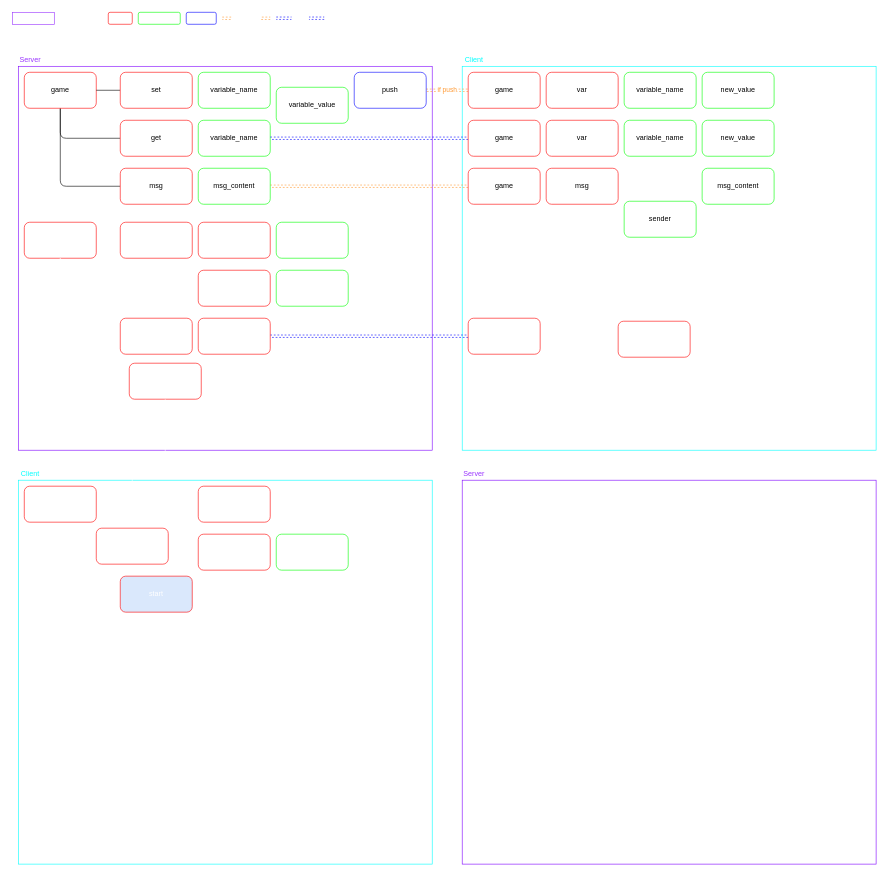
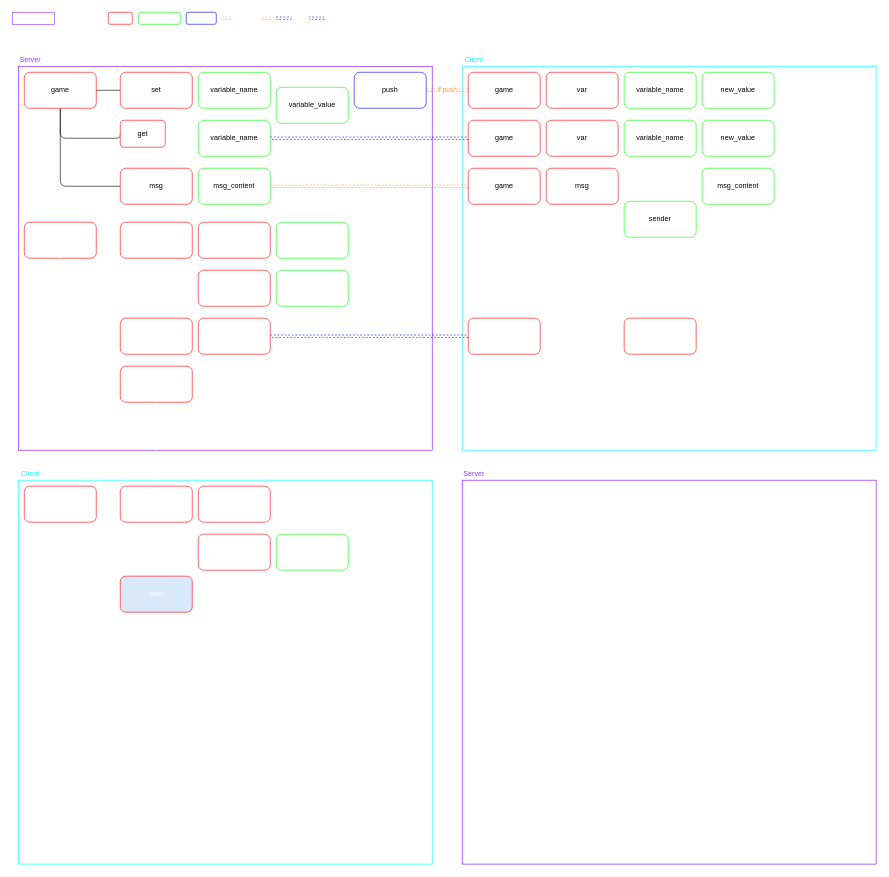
(156, 138) -> (143, 134)
(654, 339) -> (660, 336)
(165, 381) -> (156, 384)
(132, 546) -> (156, 504)
